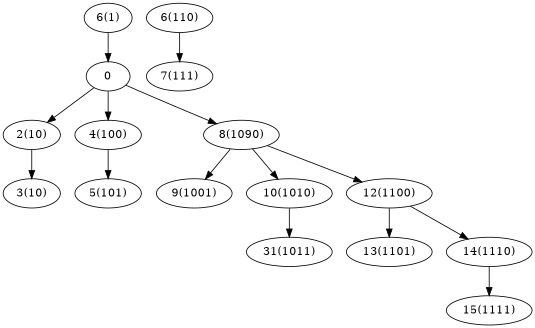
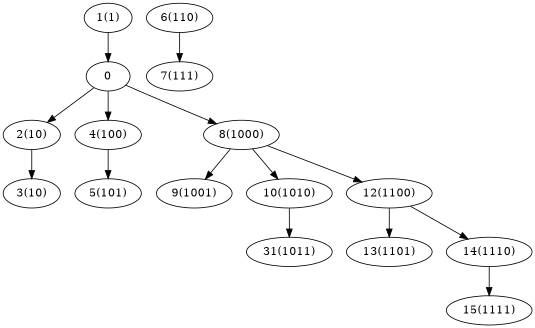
(108, 18) -> (108, 18)
(241, 135) -> (241, 135)
